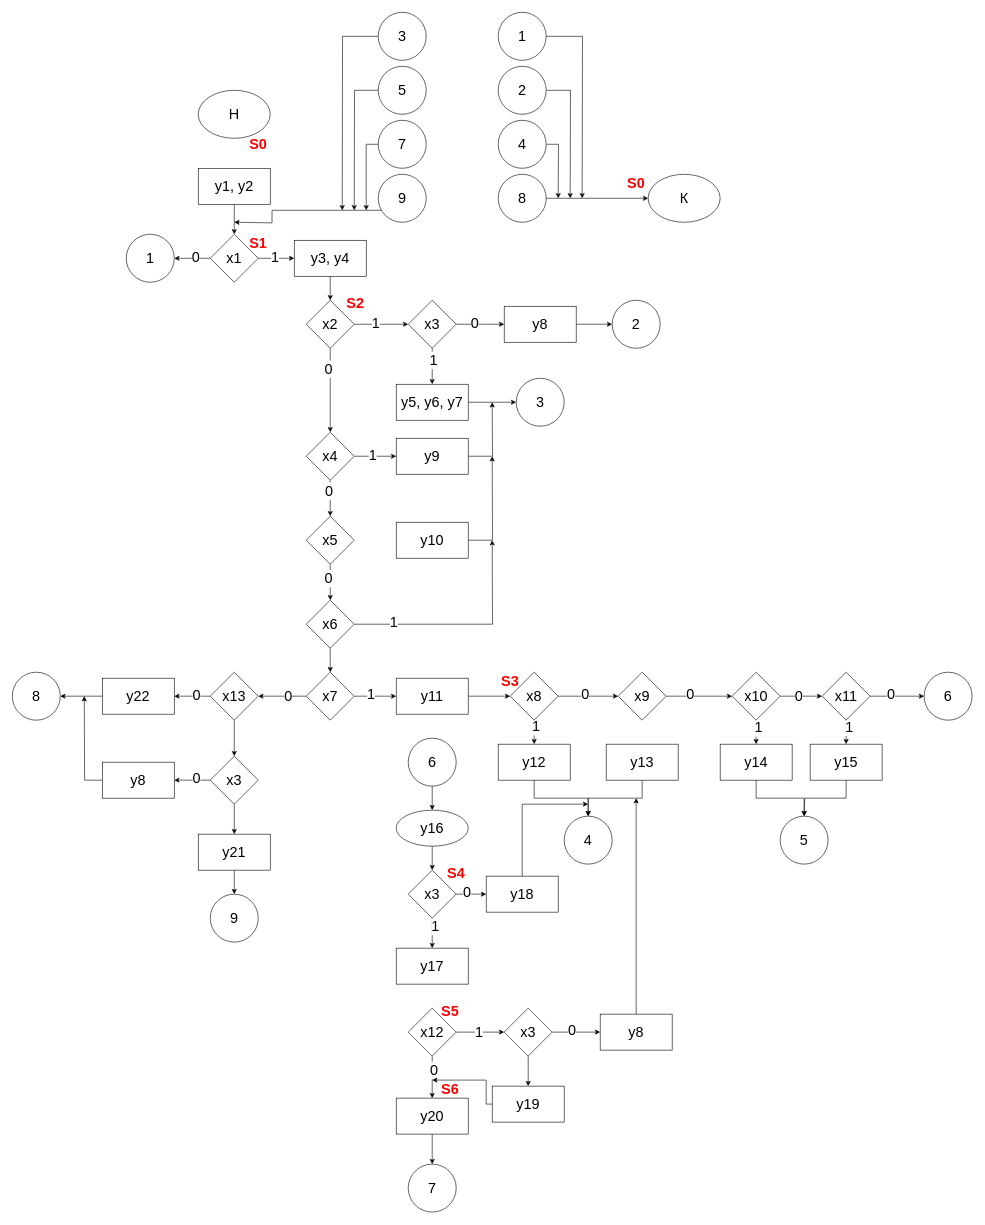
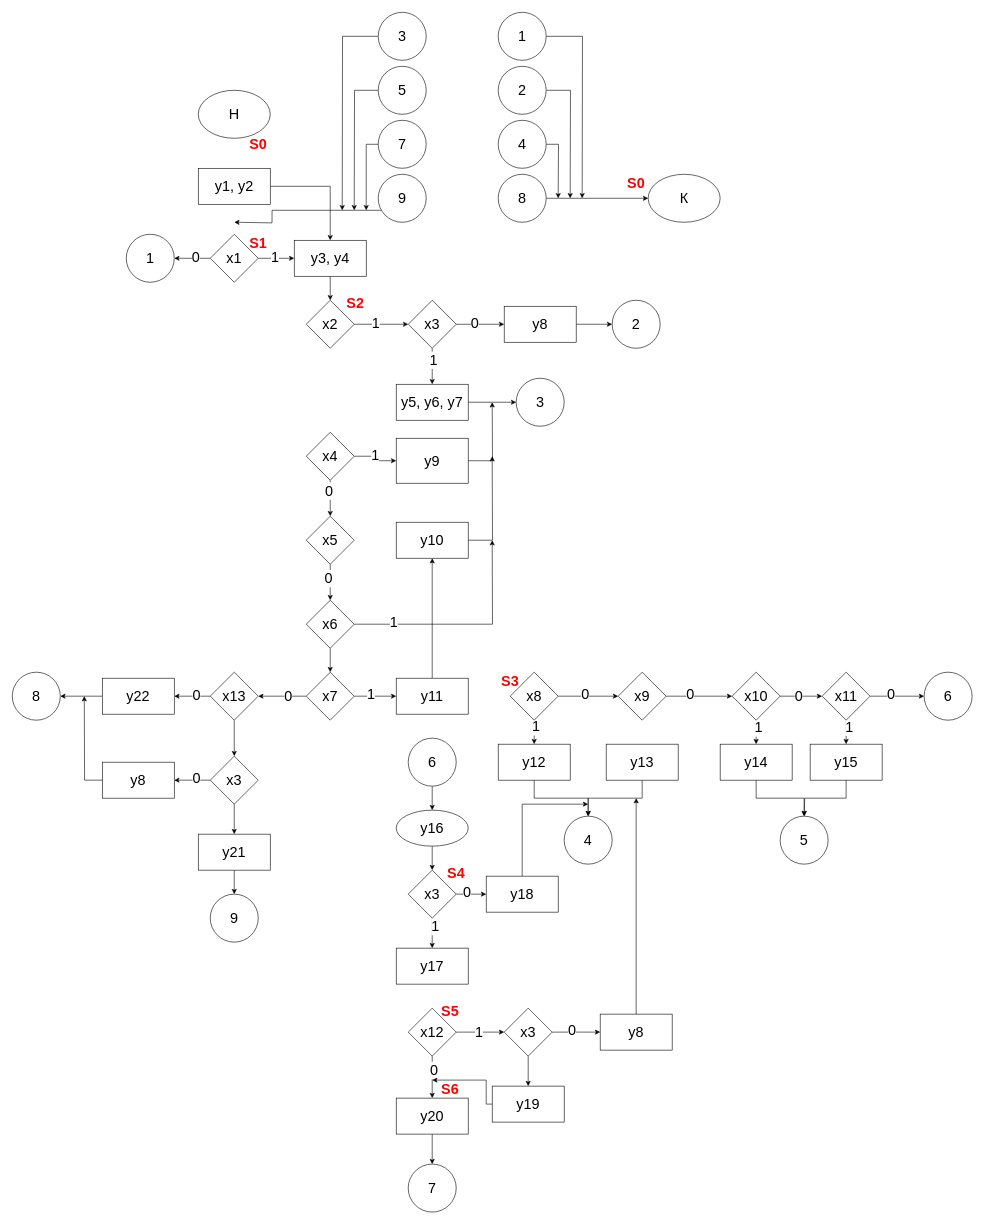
(234, 228) -> (329, 186)
(330, 368) -> none
(432, 456) -> (432, 461)
(504, 696) -> (432, 563)
